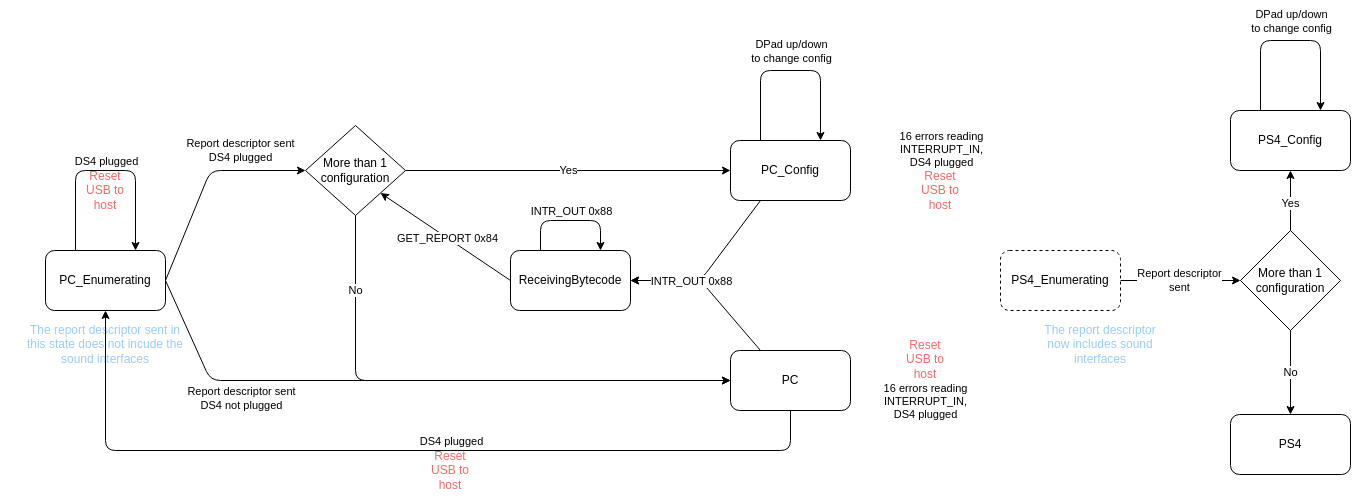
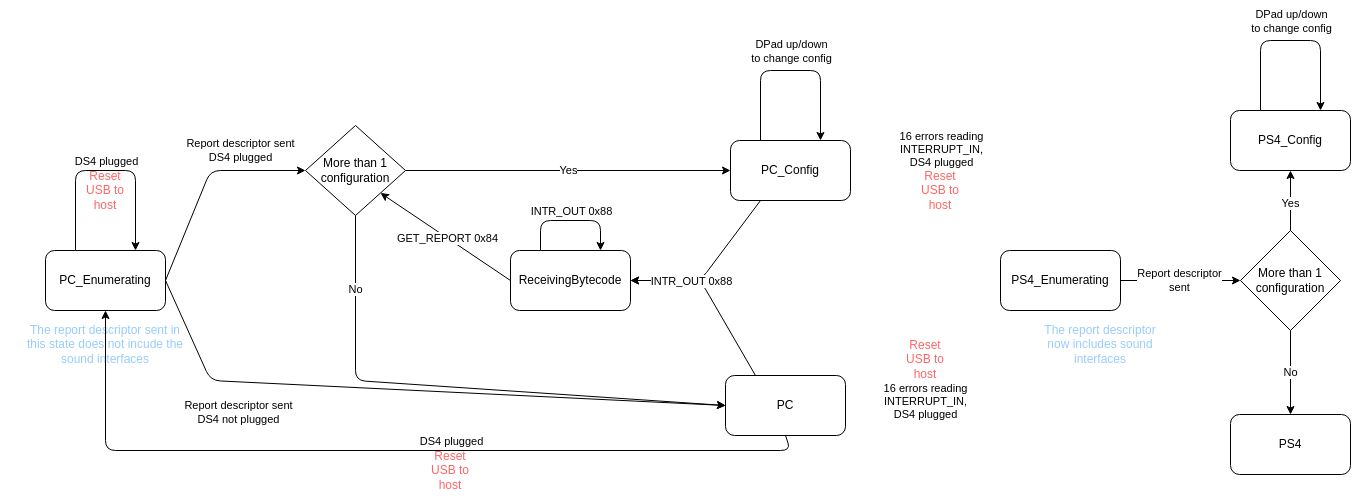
(1061, 281) -> (1061, 281)
(791, 381) -> (786, 406)
